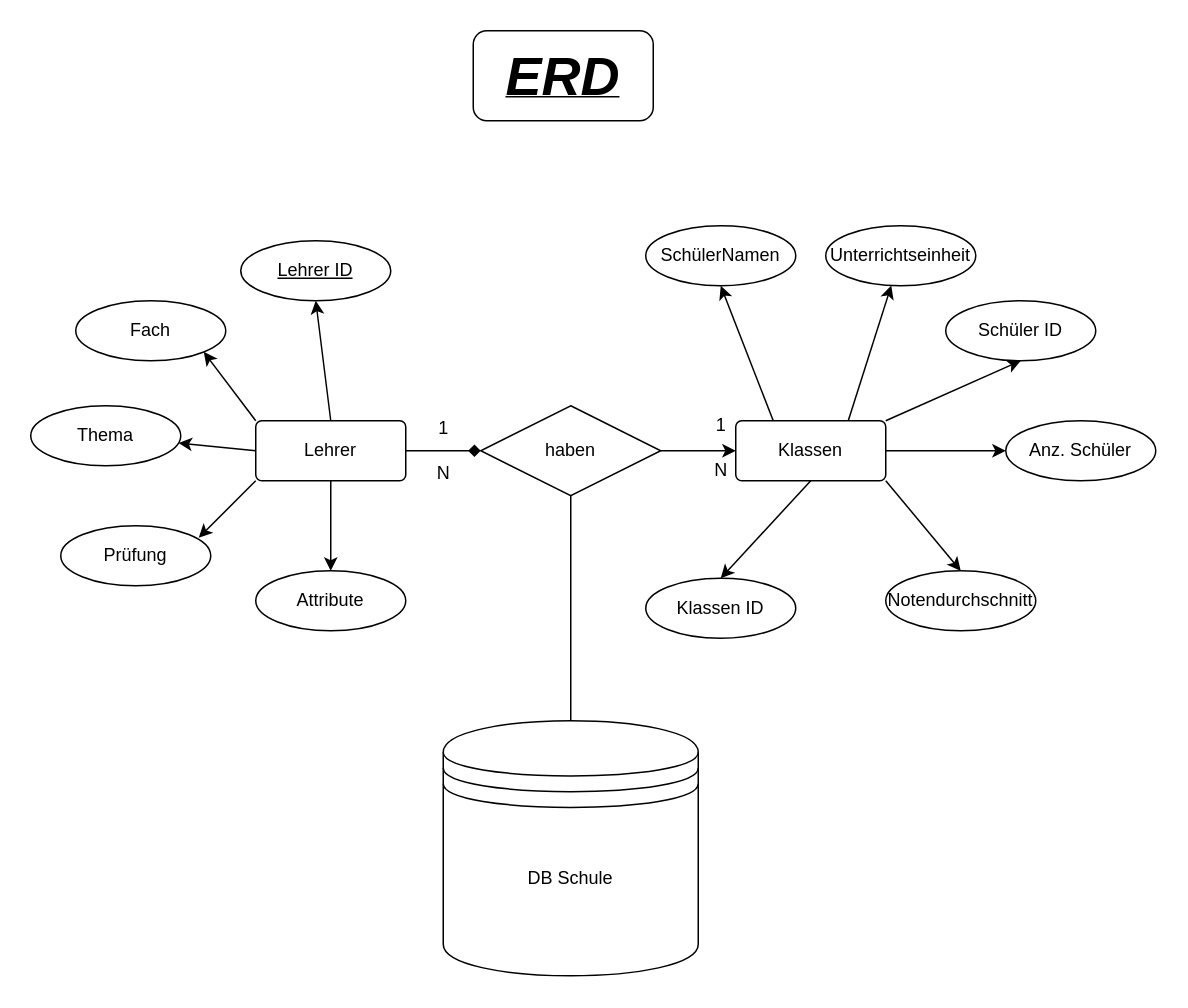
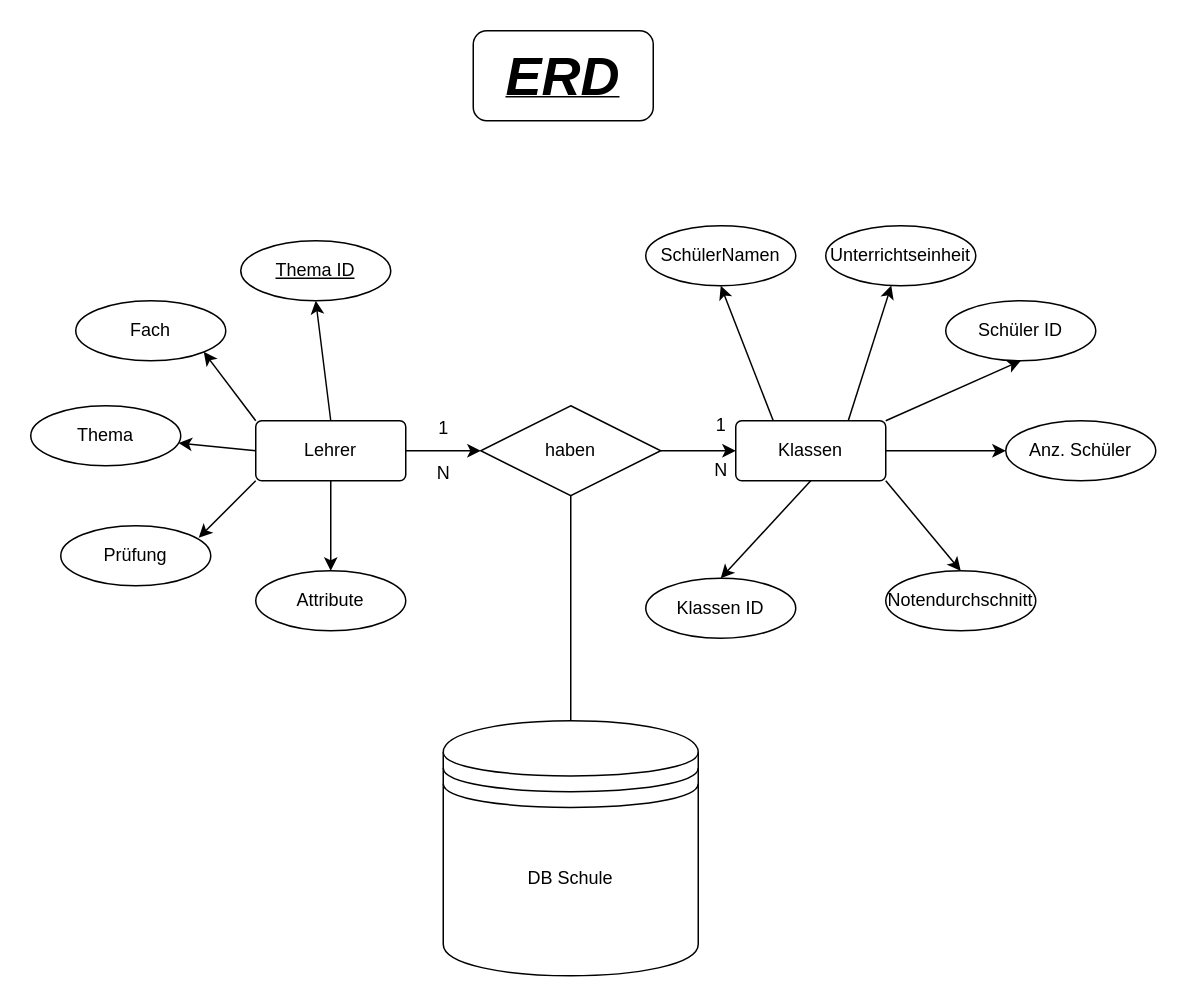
(316, 271) -> (316, 271)
(468, 451) -> (469, 451)
